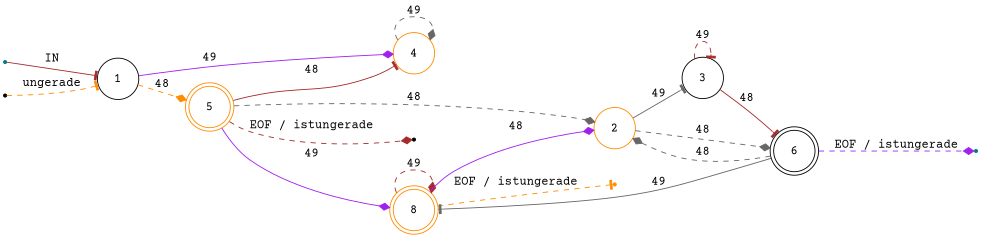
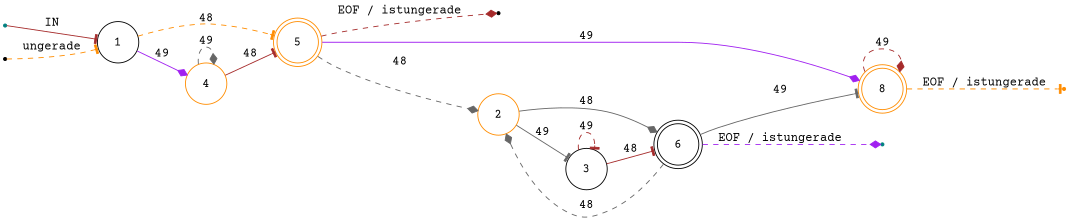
(314, 89) -> (248, 65)
(157, 91) -> (204, 24)
(697, 139) -> (585, 109)
(502, 150) -> none
